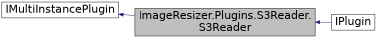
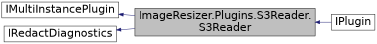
none -> (60, 34)
